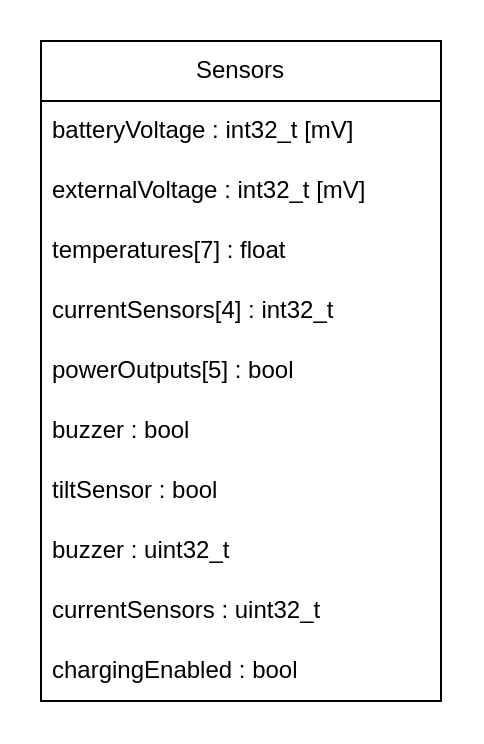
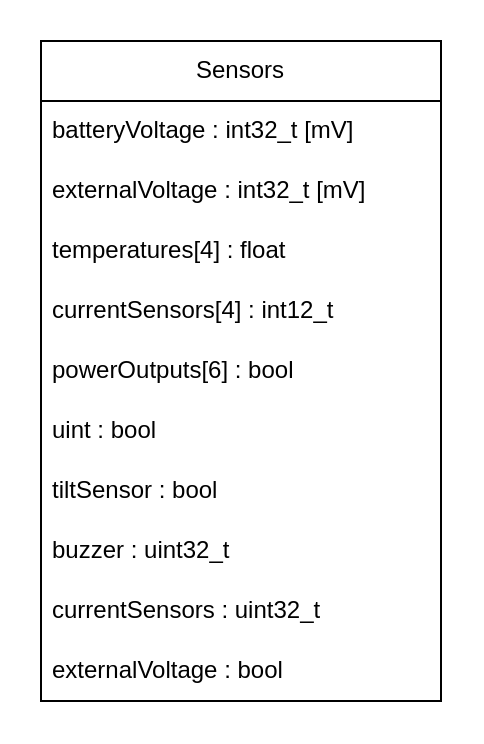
(195, 251) -> (195, 251)
(222, 311) -> (222, 311)
(188, 371) -> (188, 371)
(128, 431) -> (111, 431)
(182, 671) -> (182, 671)
